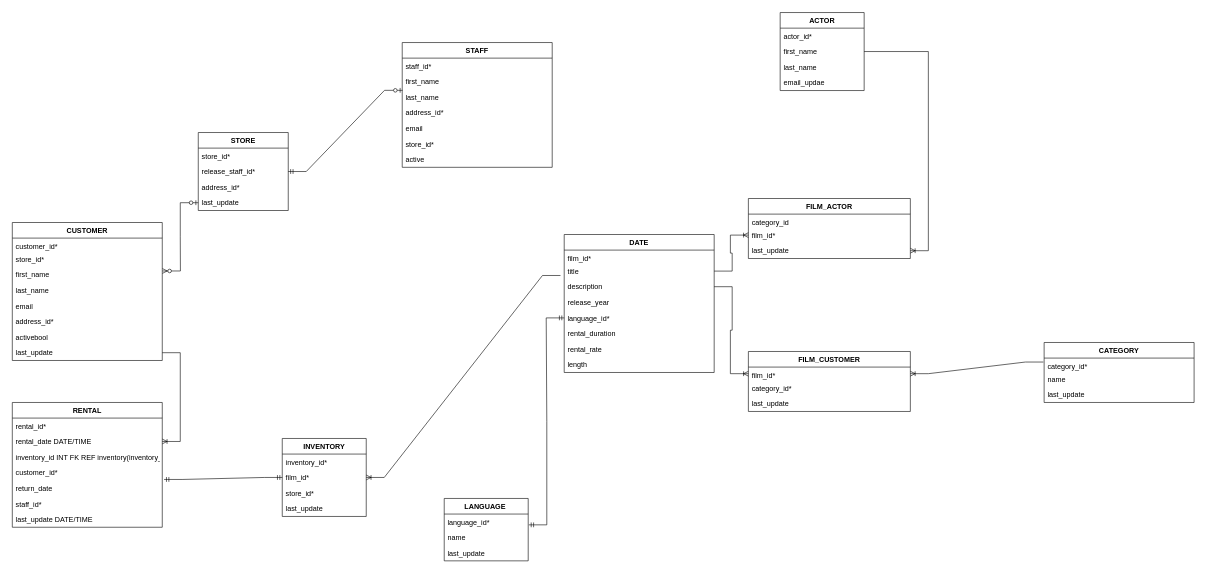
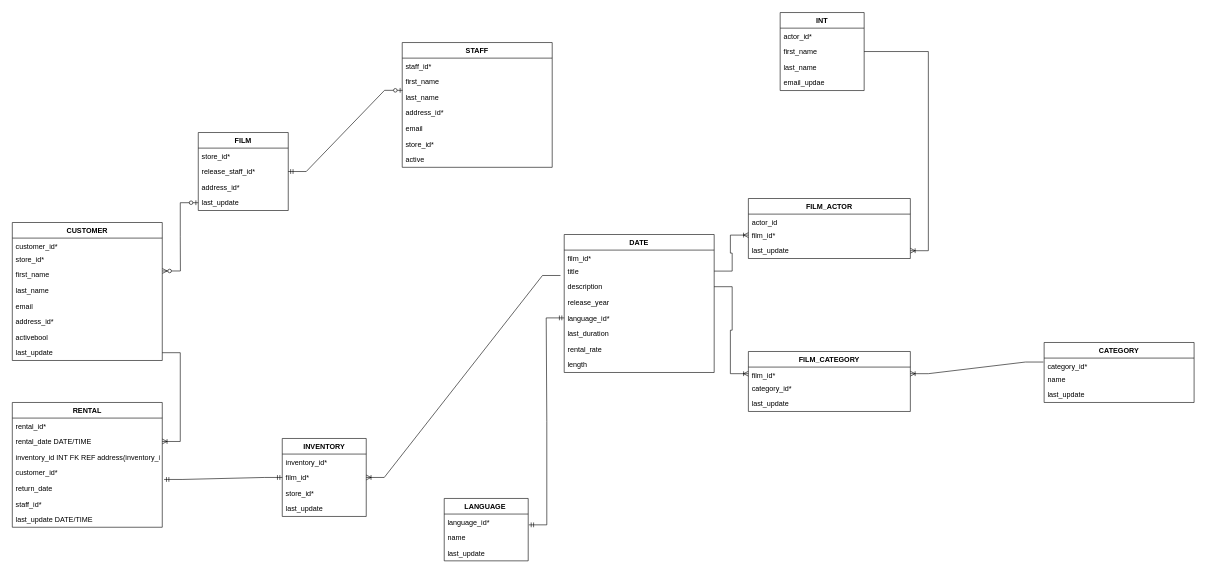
(822, 20) -> (822, 20)
(243, 140) -> (243, 140)
(773, 222) -> (767, 222)
(596, 334) -> (592, 334)
(829, 359) -> (829, 359)
(102, 457) -> (99, 457)
